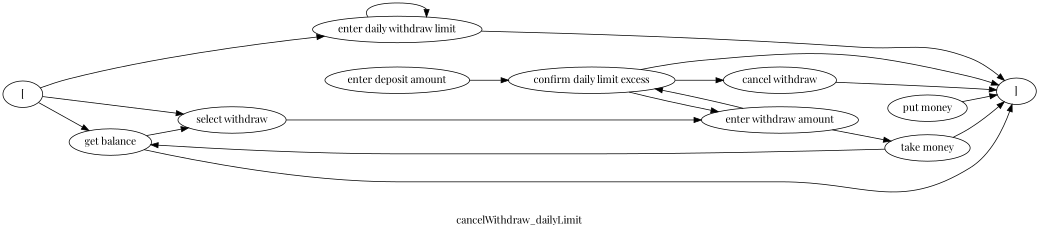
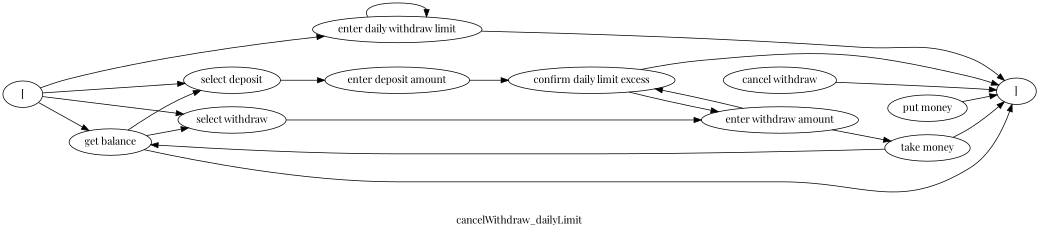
none -> (232, 80)
(695, 80) -> none
